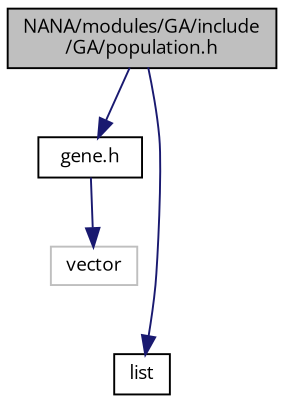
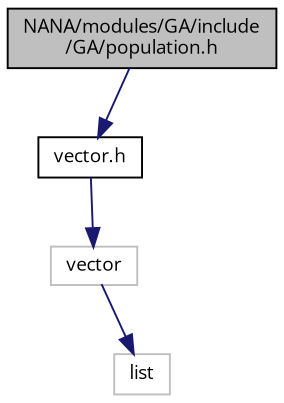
(90, 157) -> (90, 157)
(160, 201) -> (114, 310)
(142, 374) -> (142, 374)
